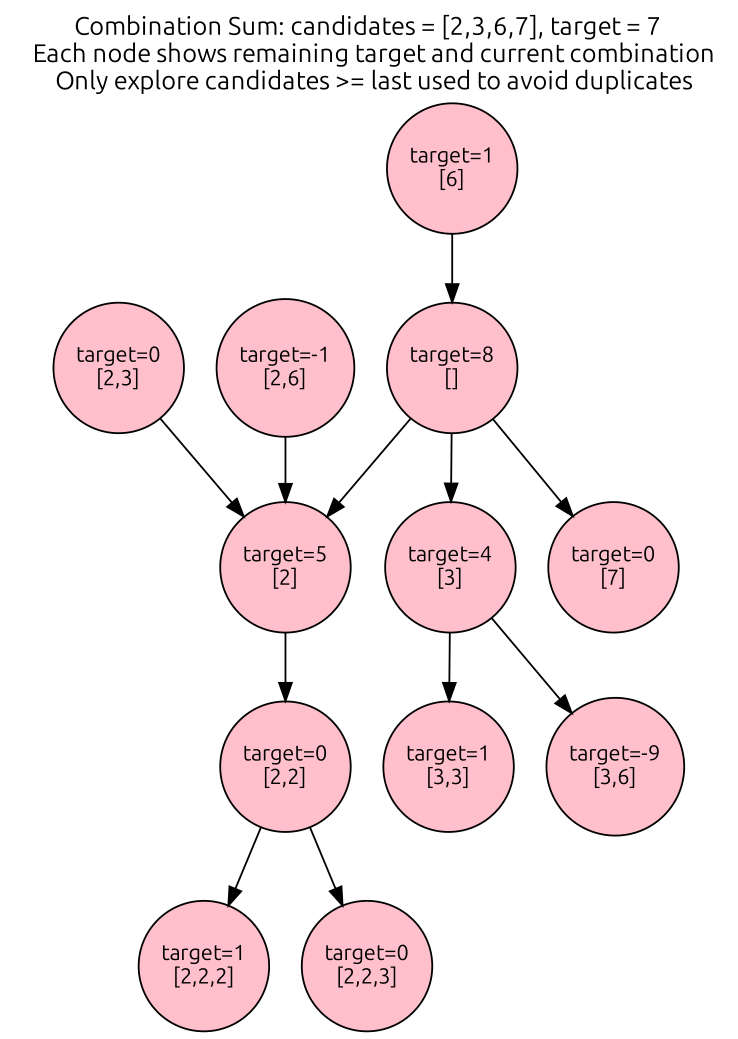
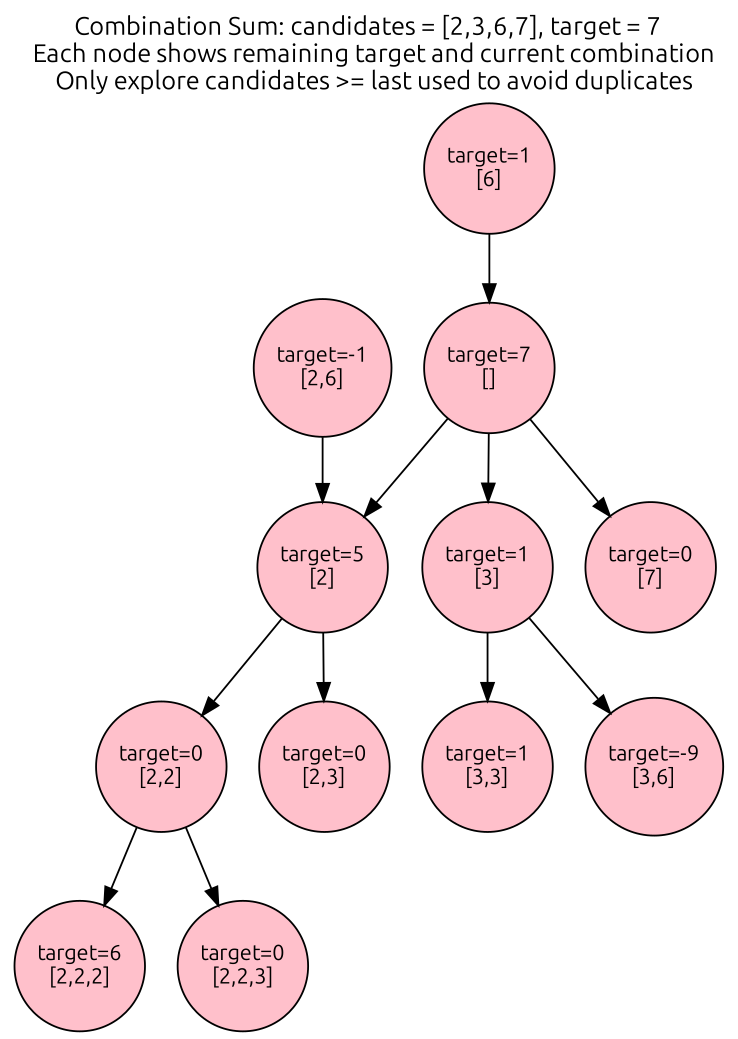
(452, 368) -> (489, 368)
(196, 461) -> (323, 658)
(450, 567) -> (488, 567)
(204, 966) -> (80, 966)
